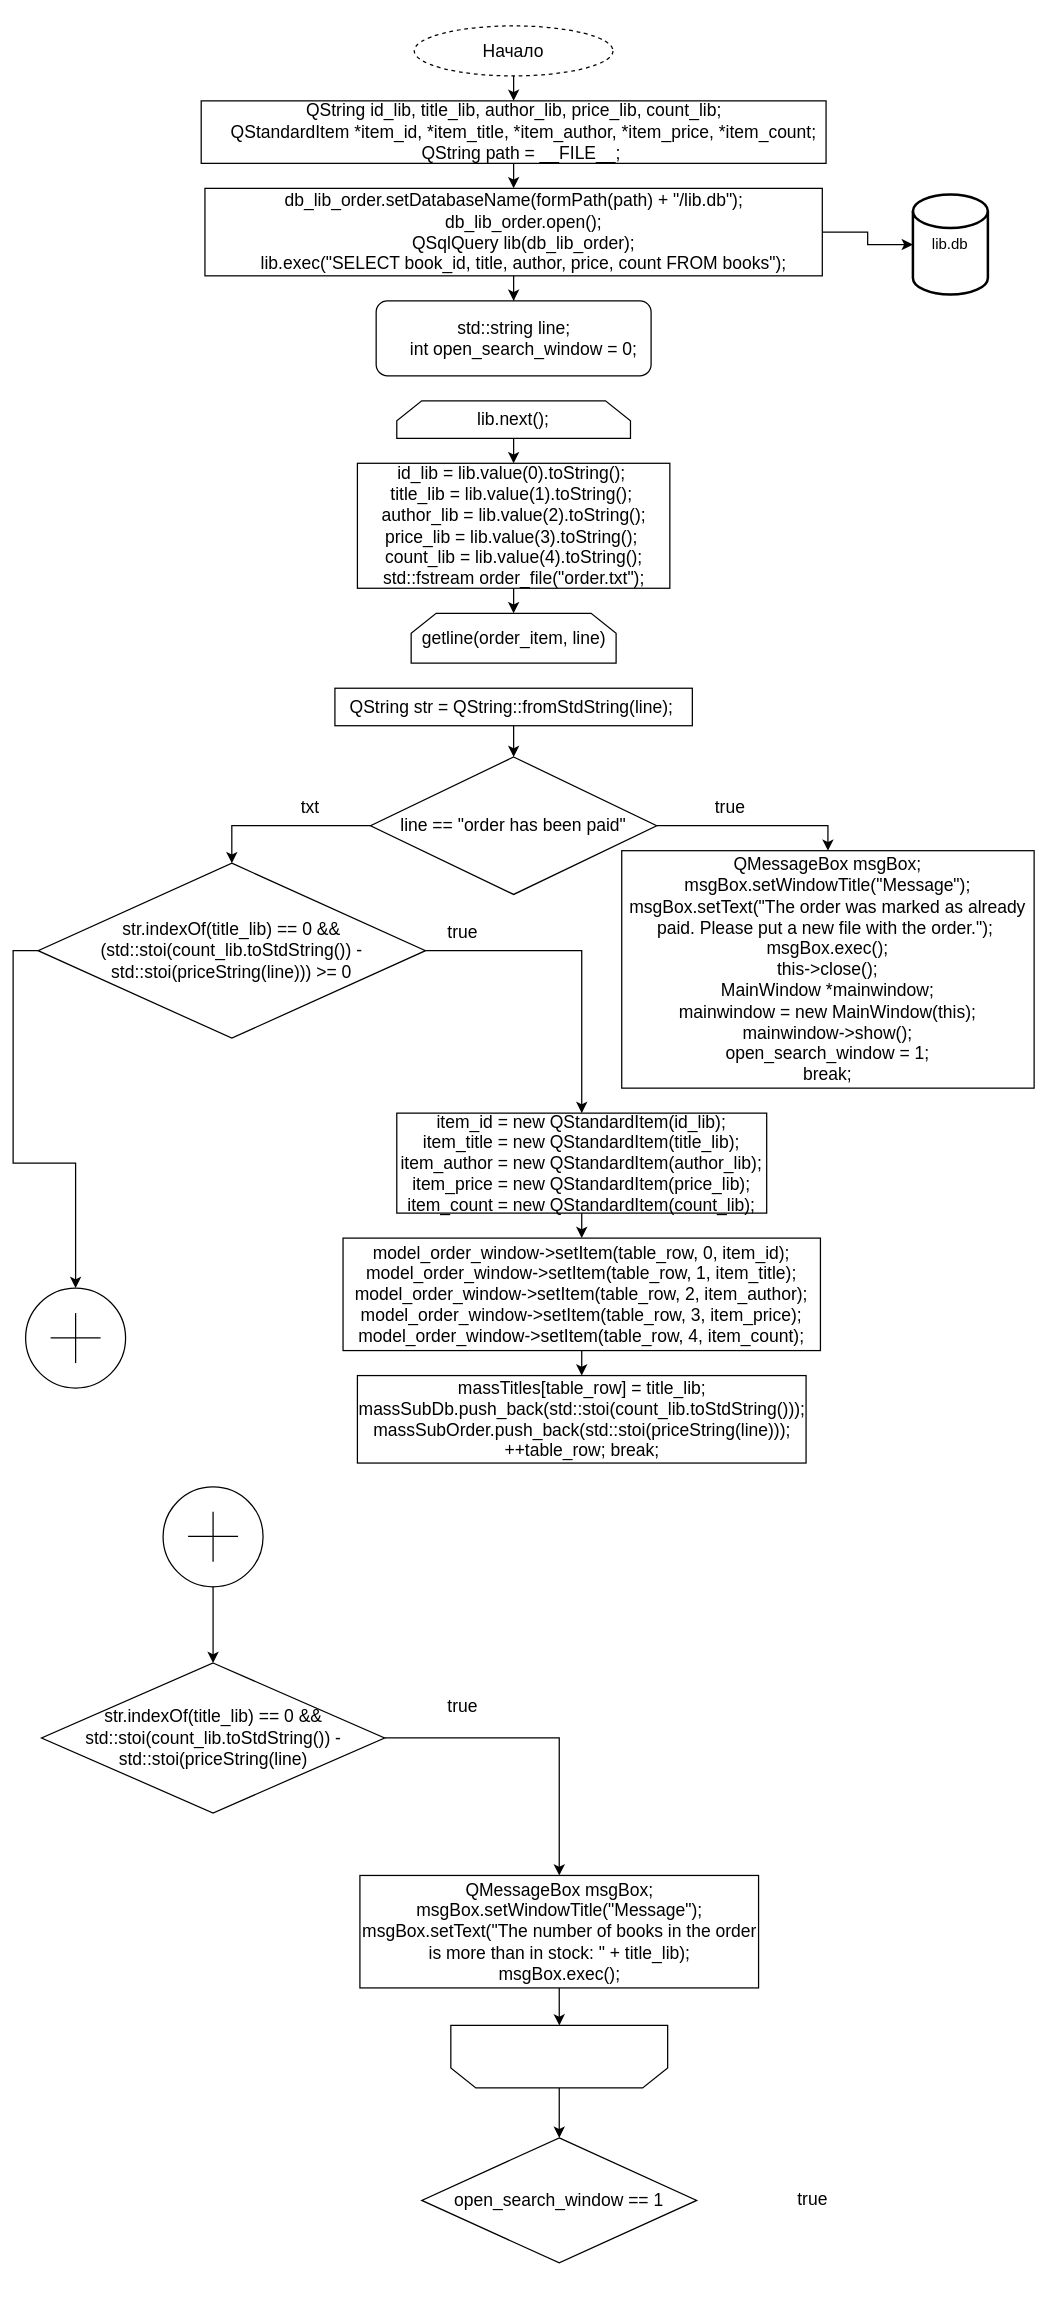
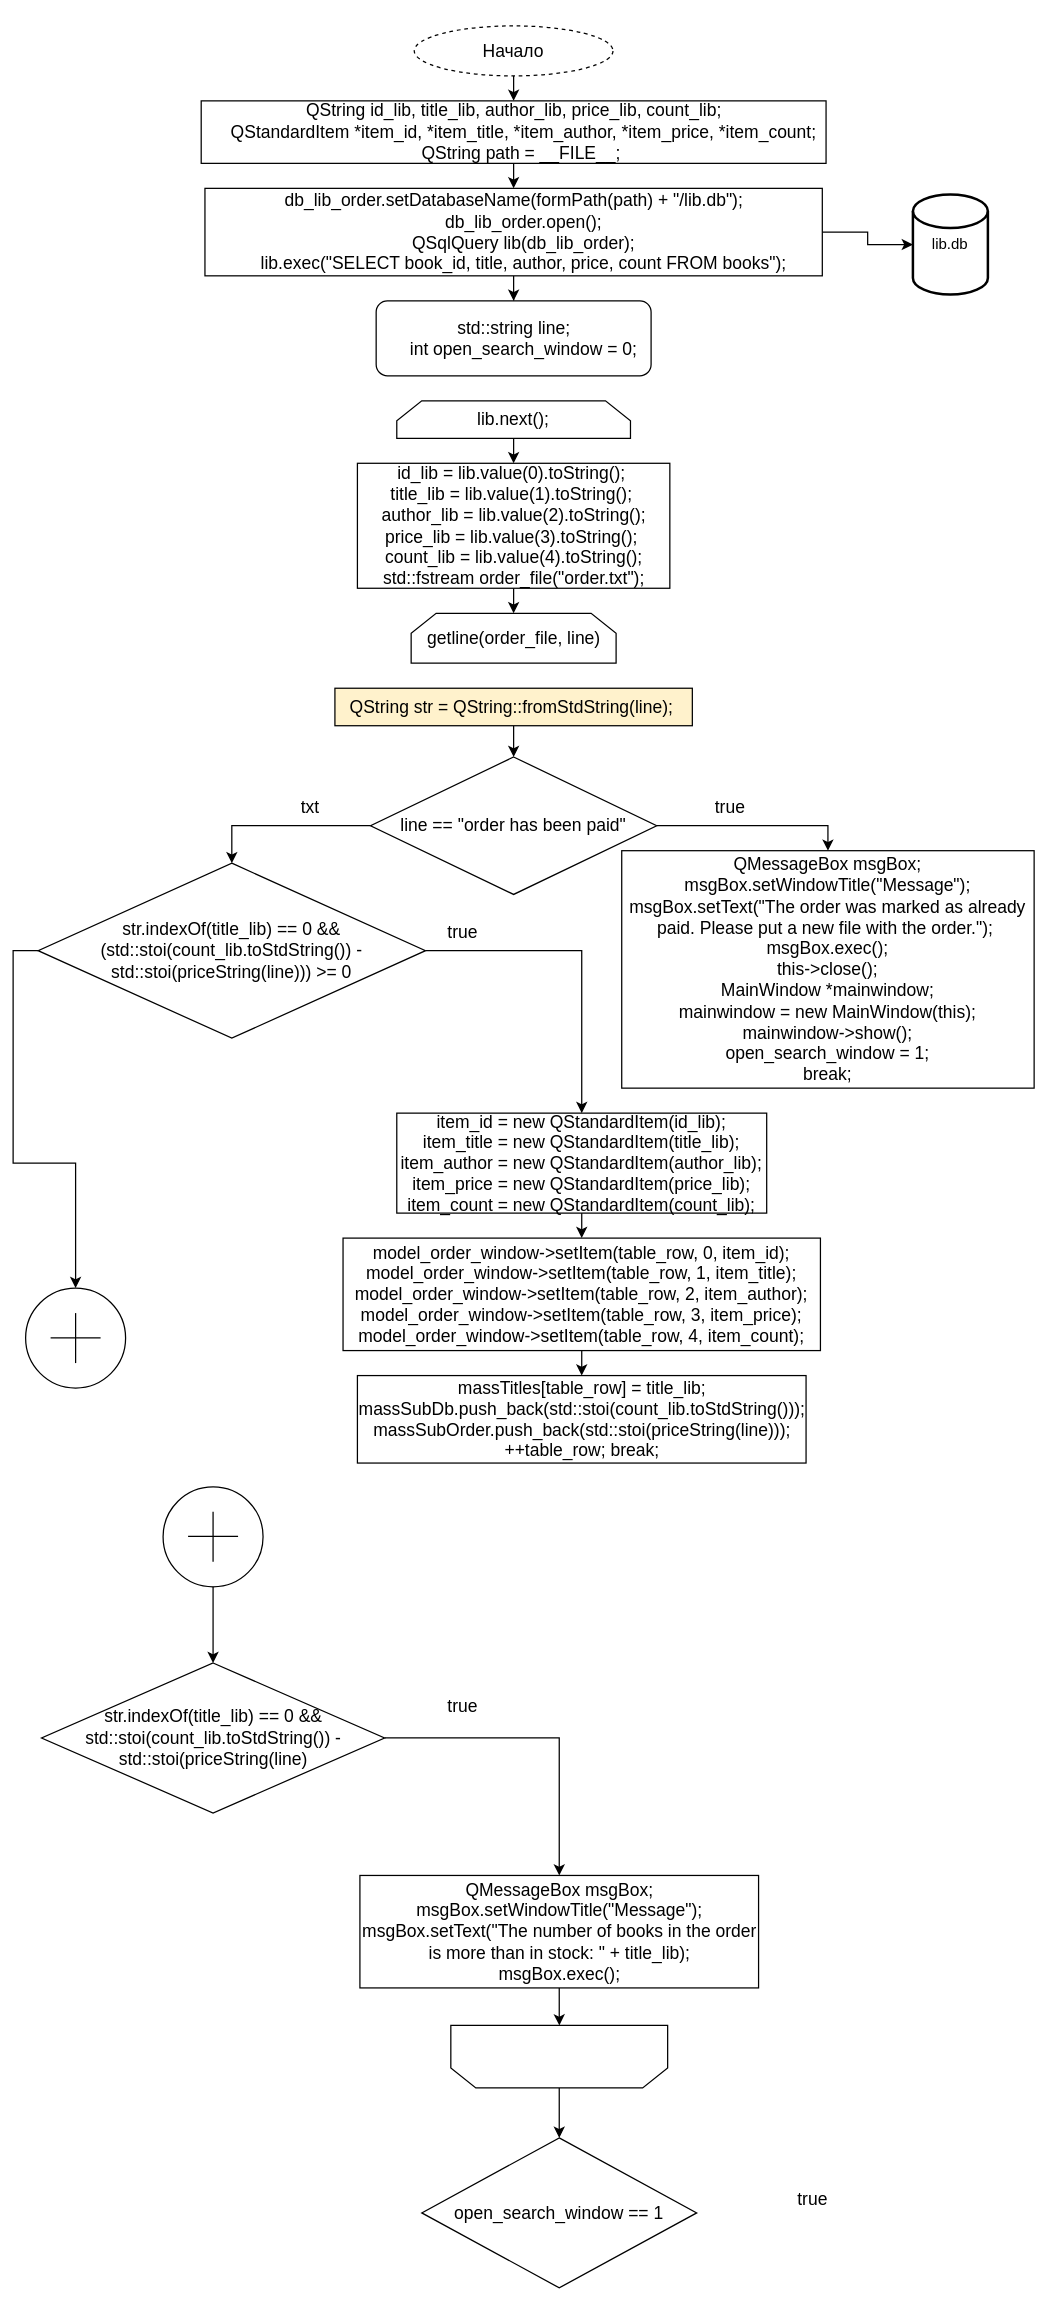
(514, 638) -> (514, 638)
(514, 707) -> (514, 707)
(559, 2201) -> (559, 2213)
